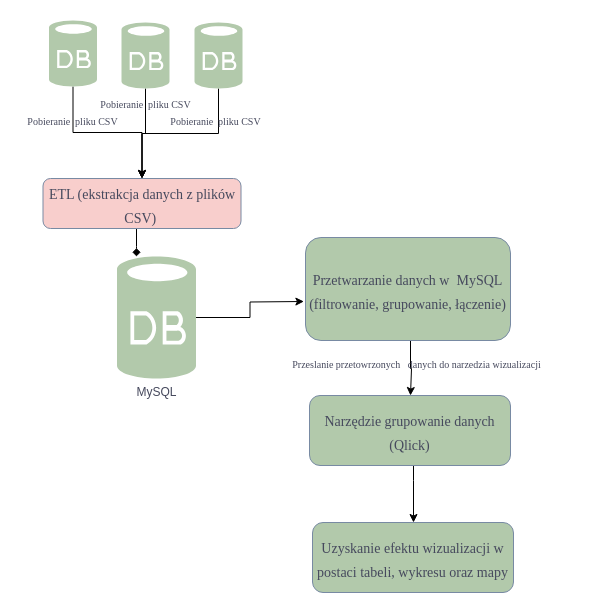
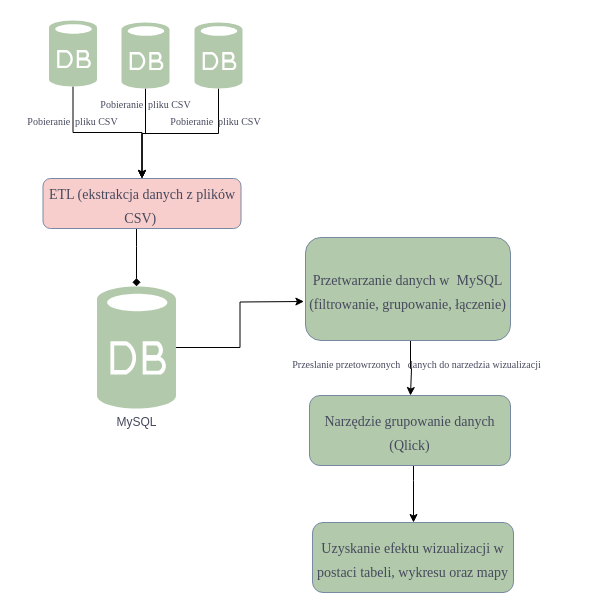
(157, 318) -> (137, 348)
